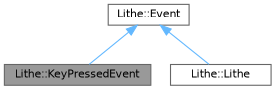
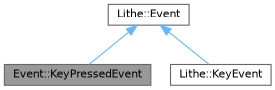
(78, 75) -> (78, 75)
(221, 75) -> (221, 75)
